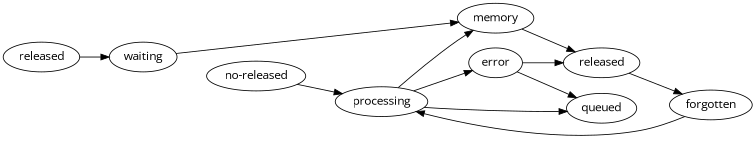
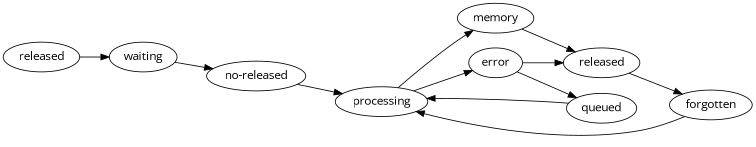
(313, 38) -> (190, 65)
(491, 111) -> (502, 100)
